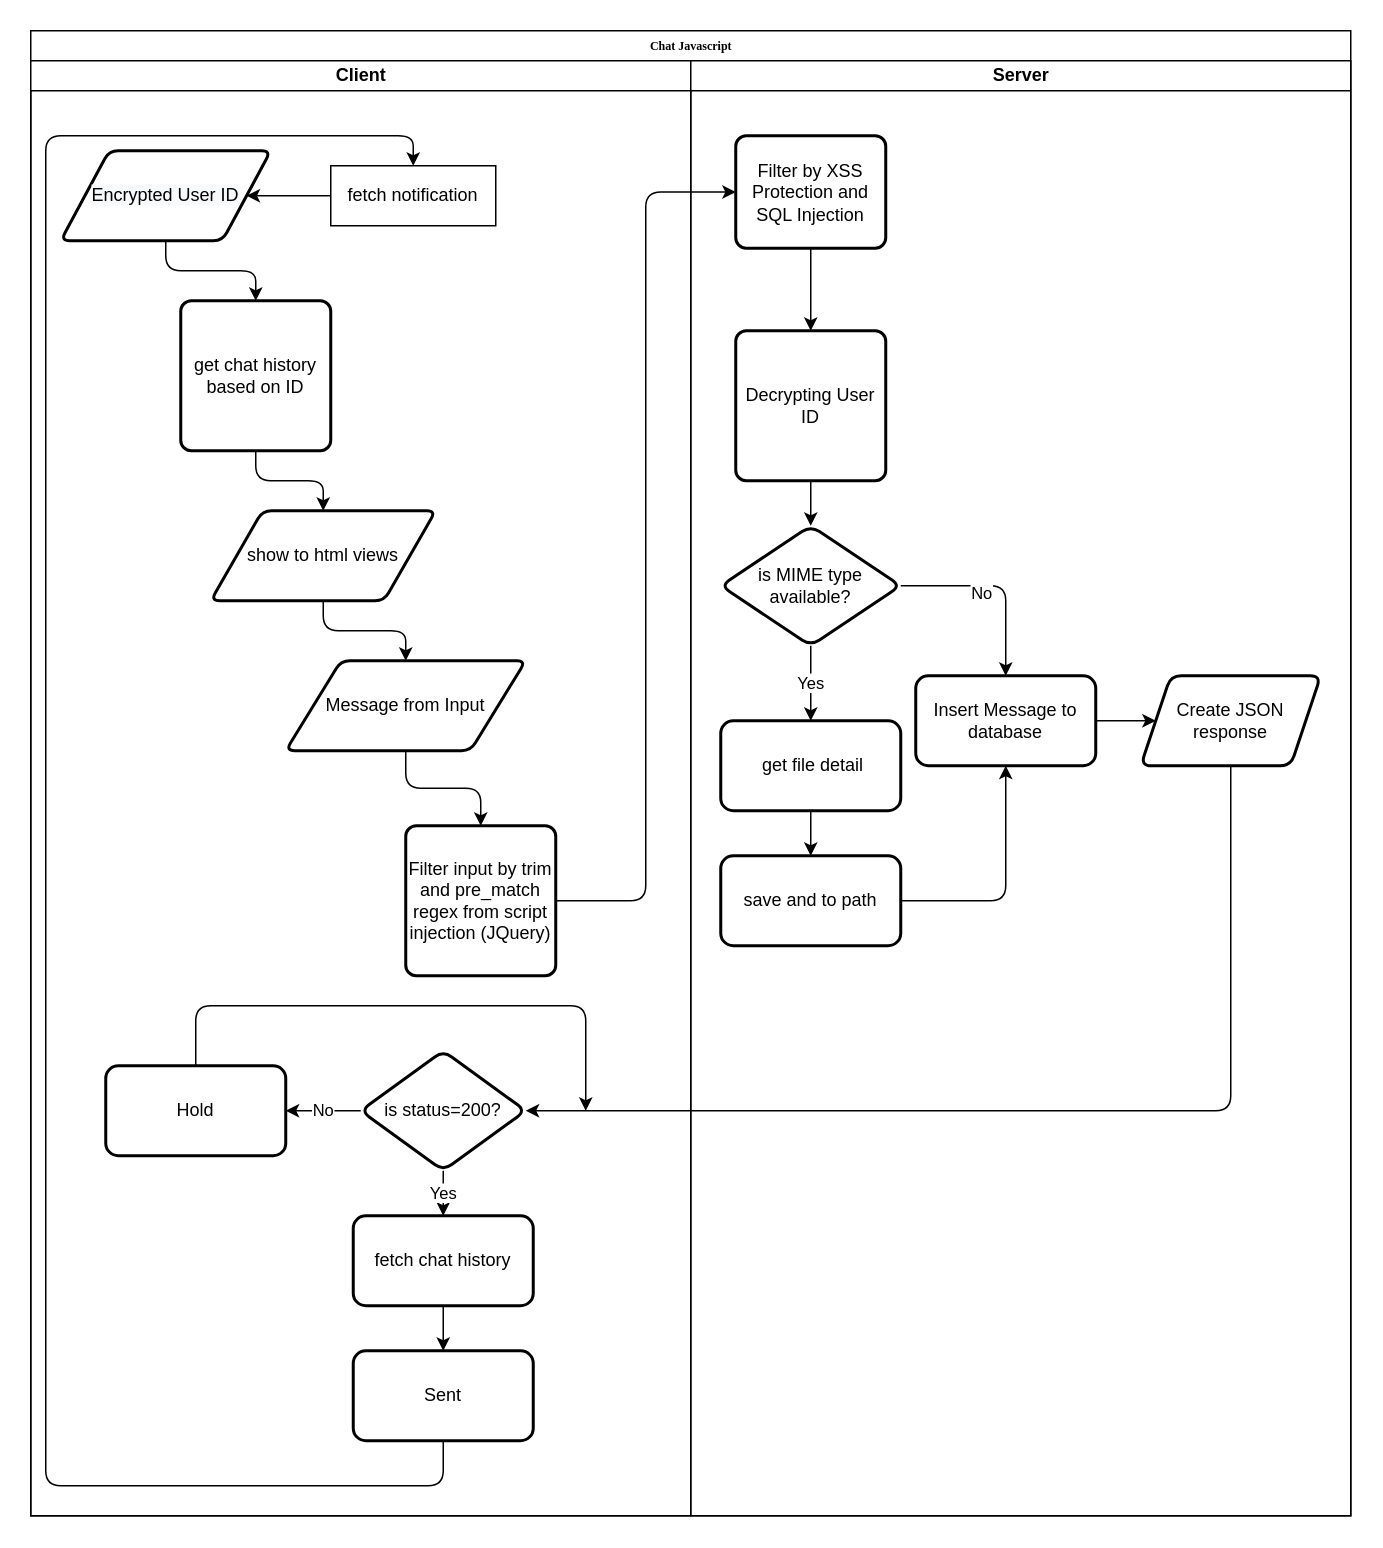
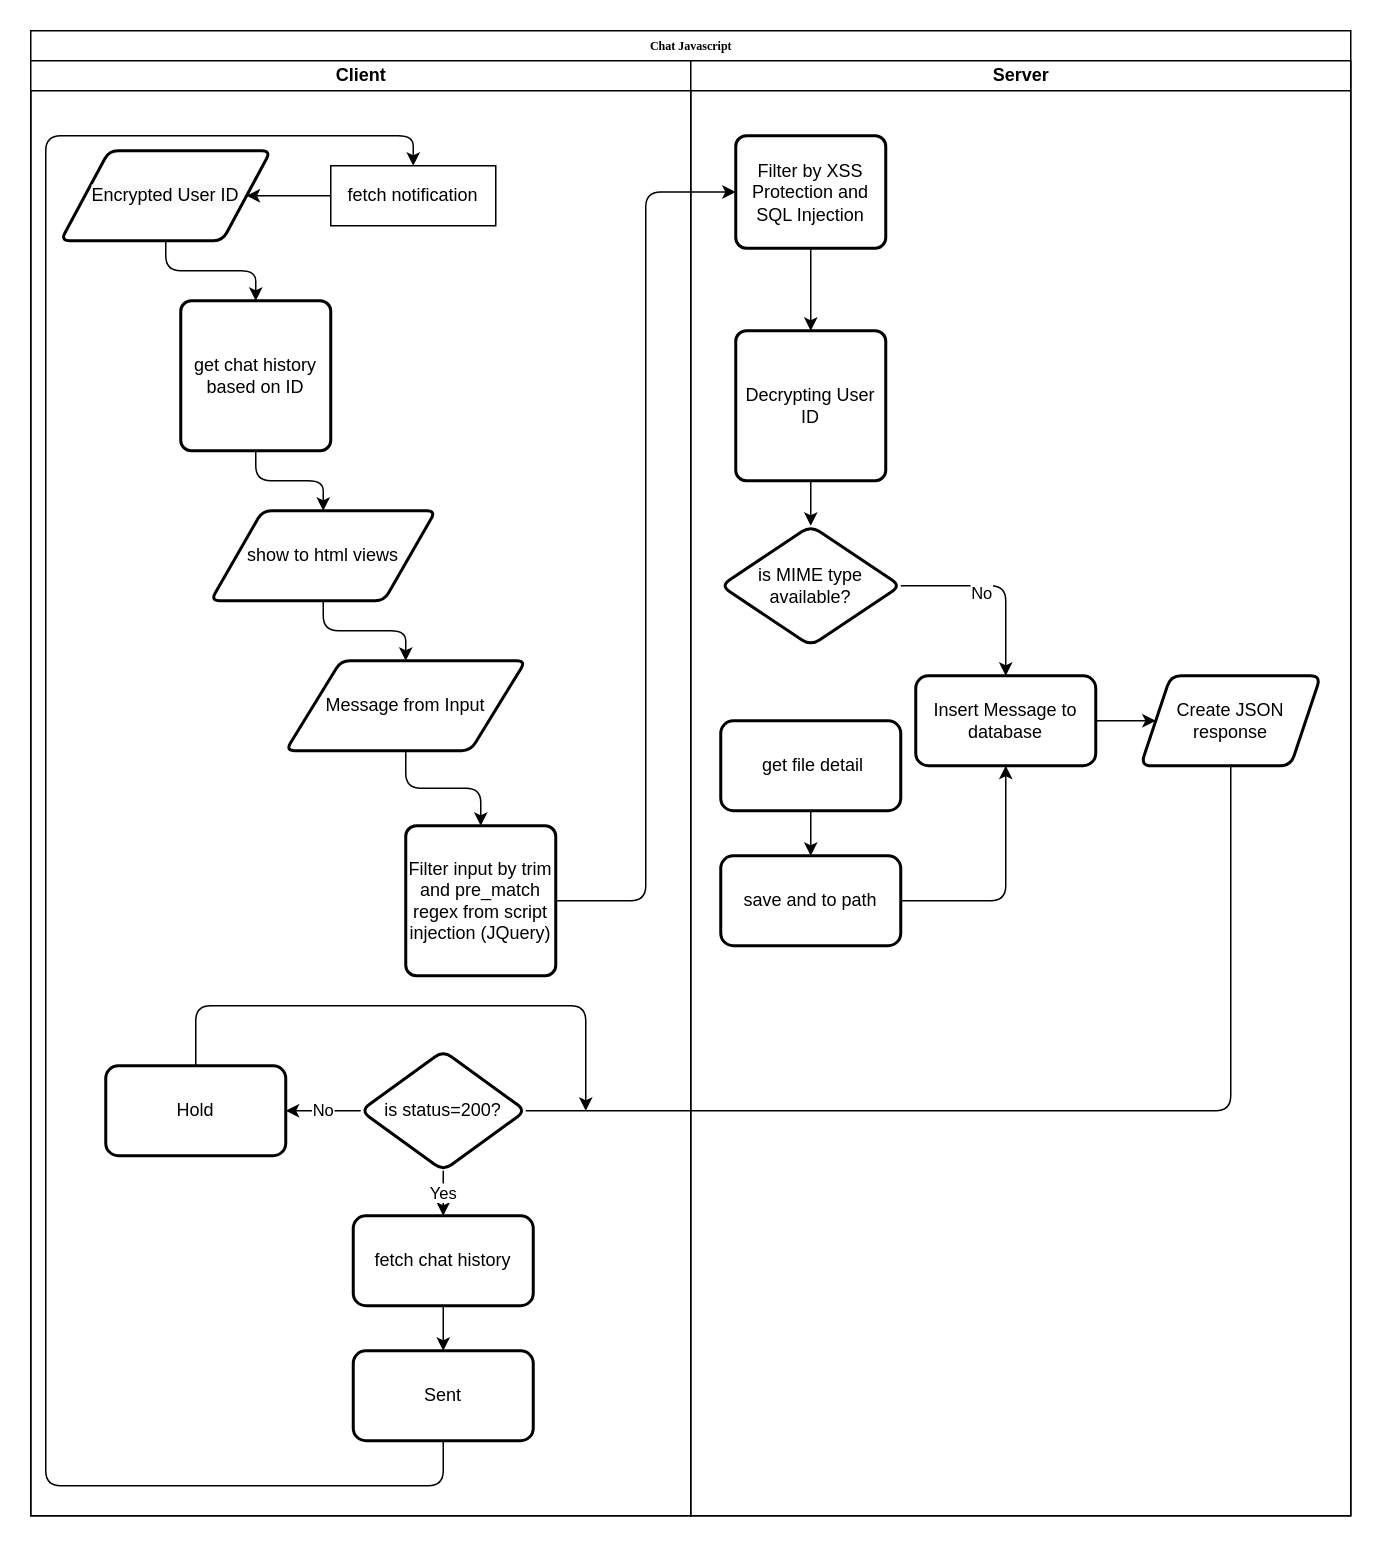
(811, 678) -> none
(537, 1111) -> (532, 1111)
